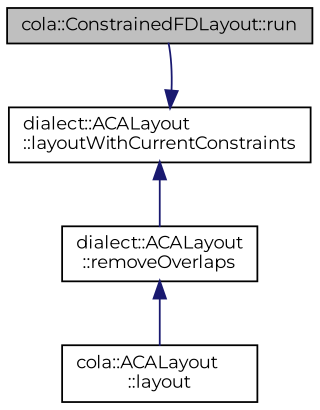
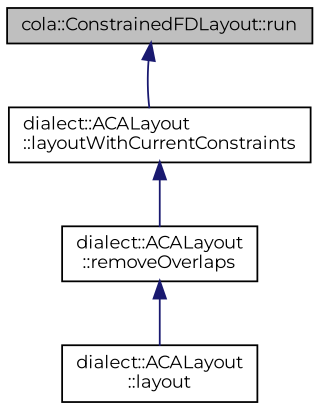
(171, 66) -> (148, 84)
(160, 374) -> (160, 374)
